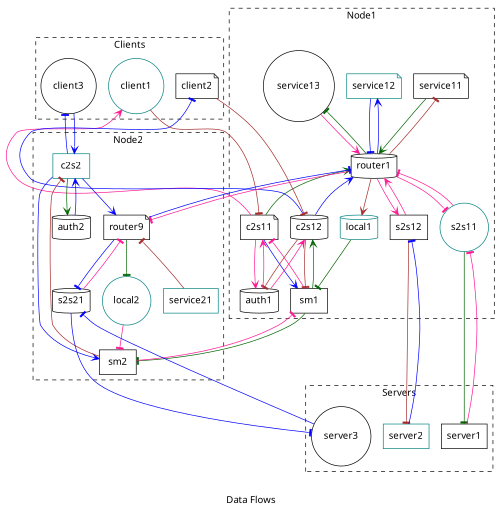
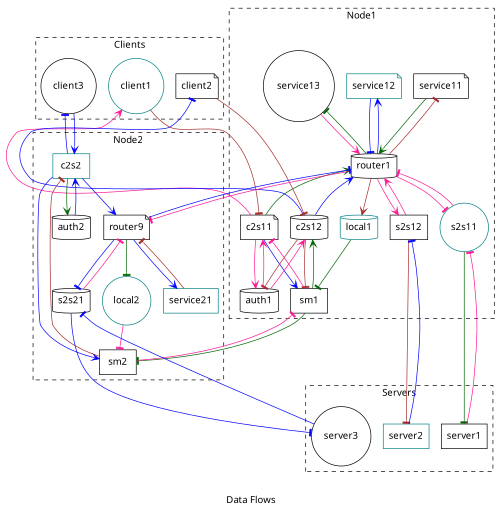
none -> (152, 262)
